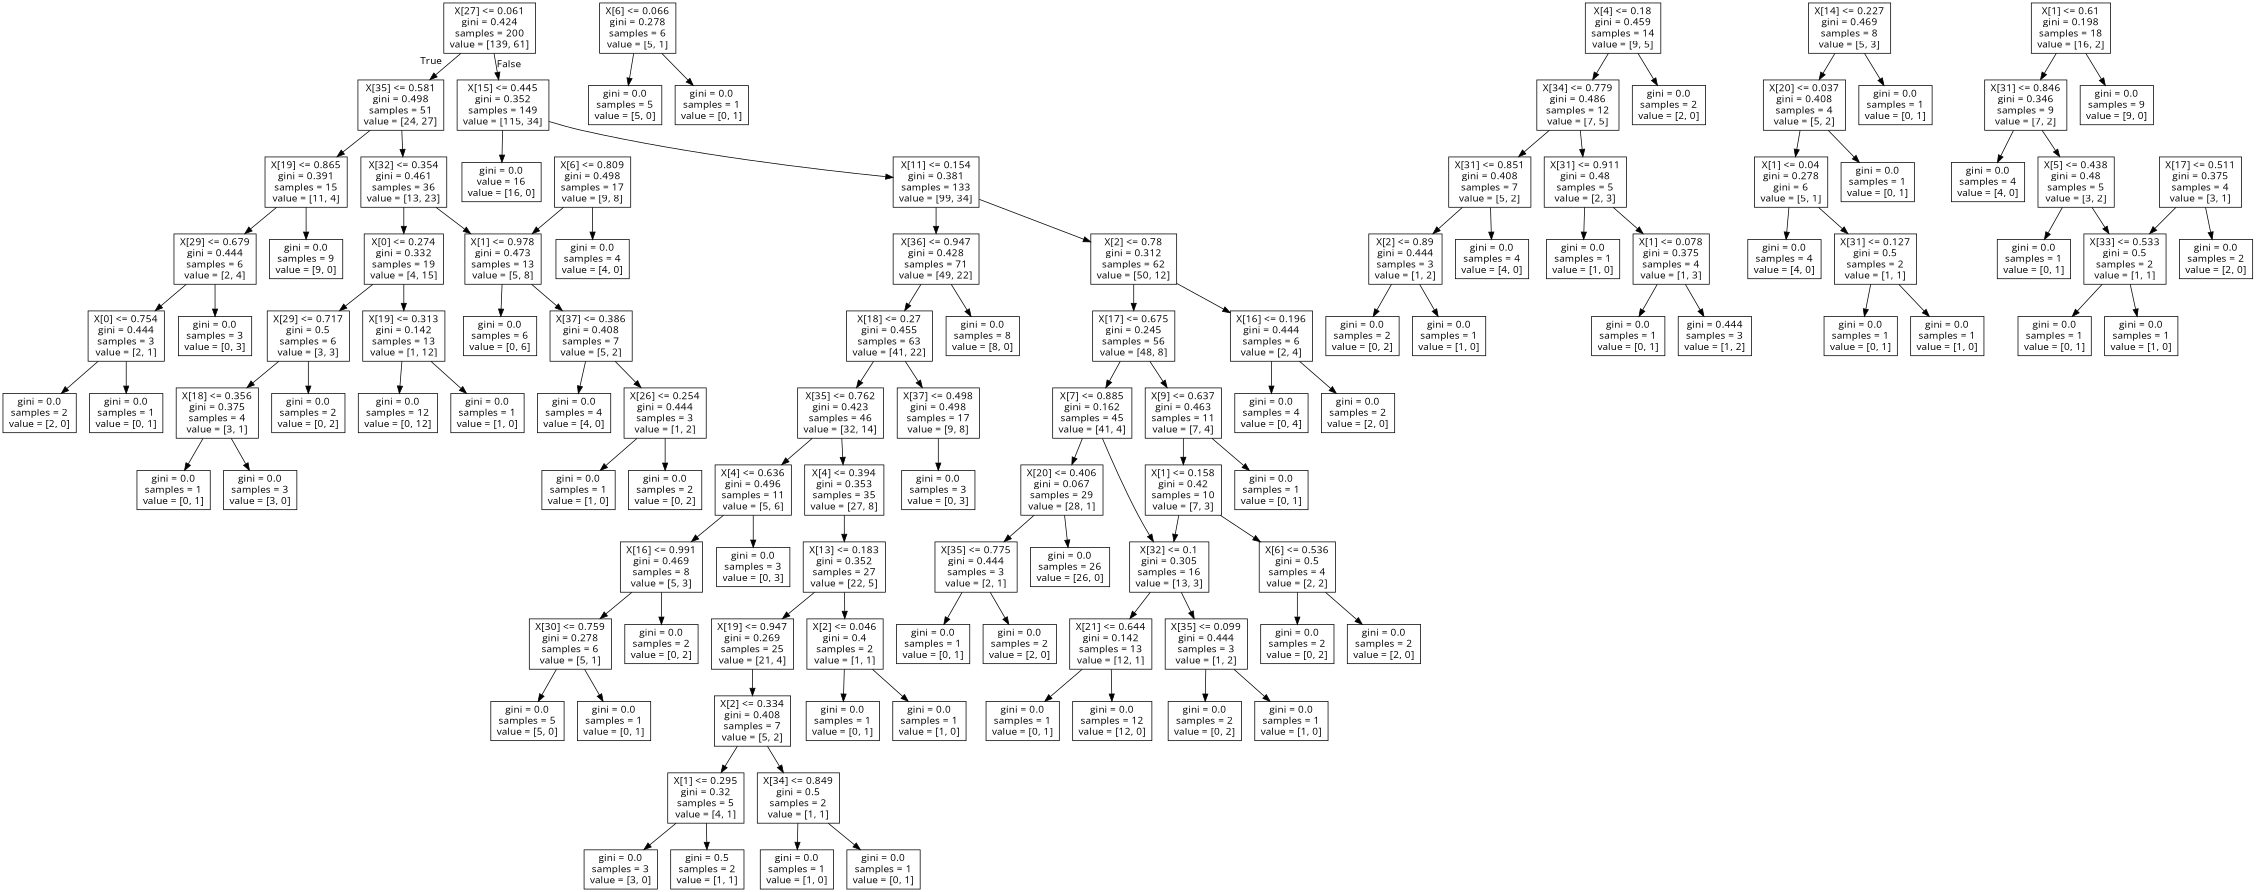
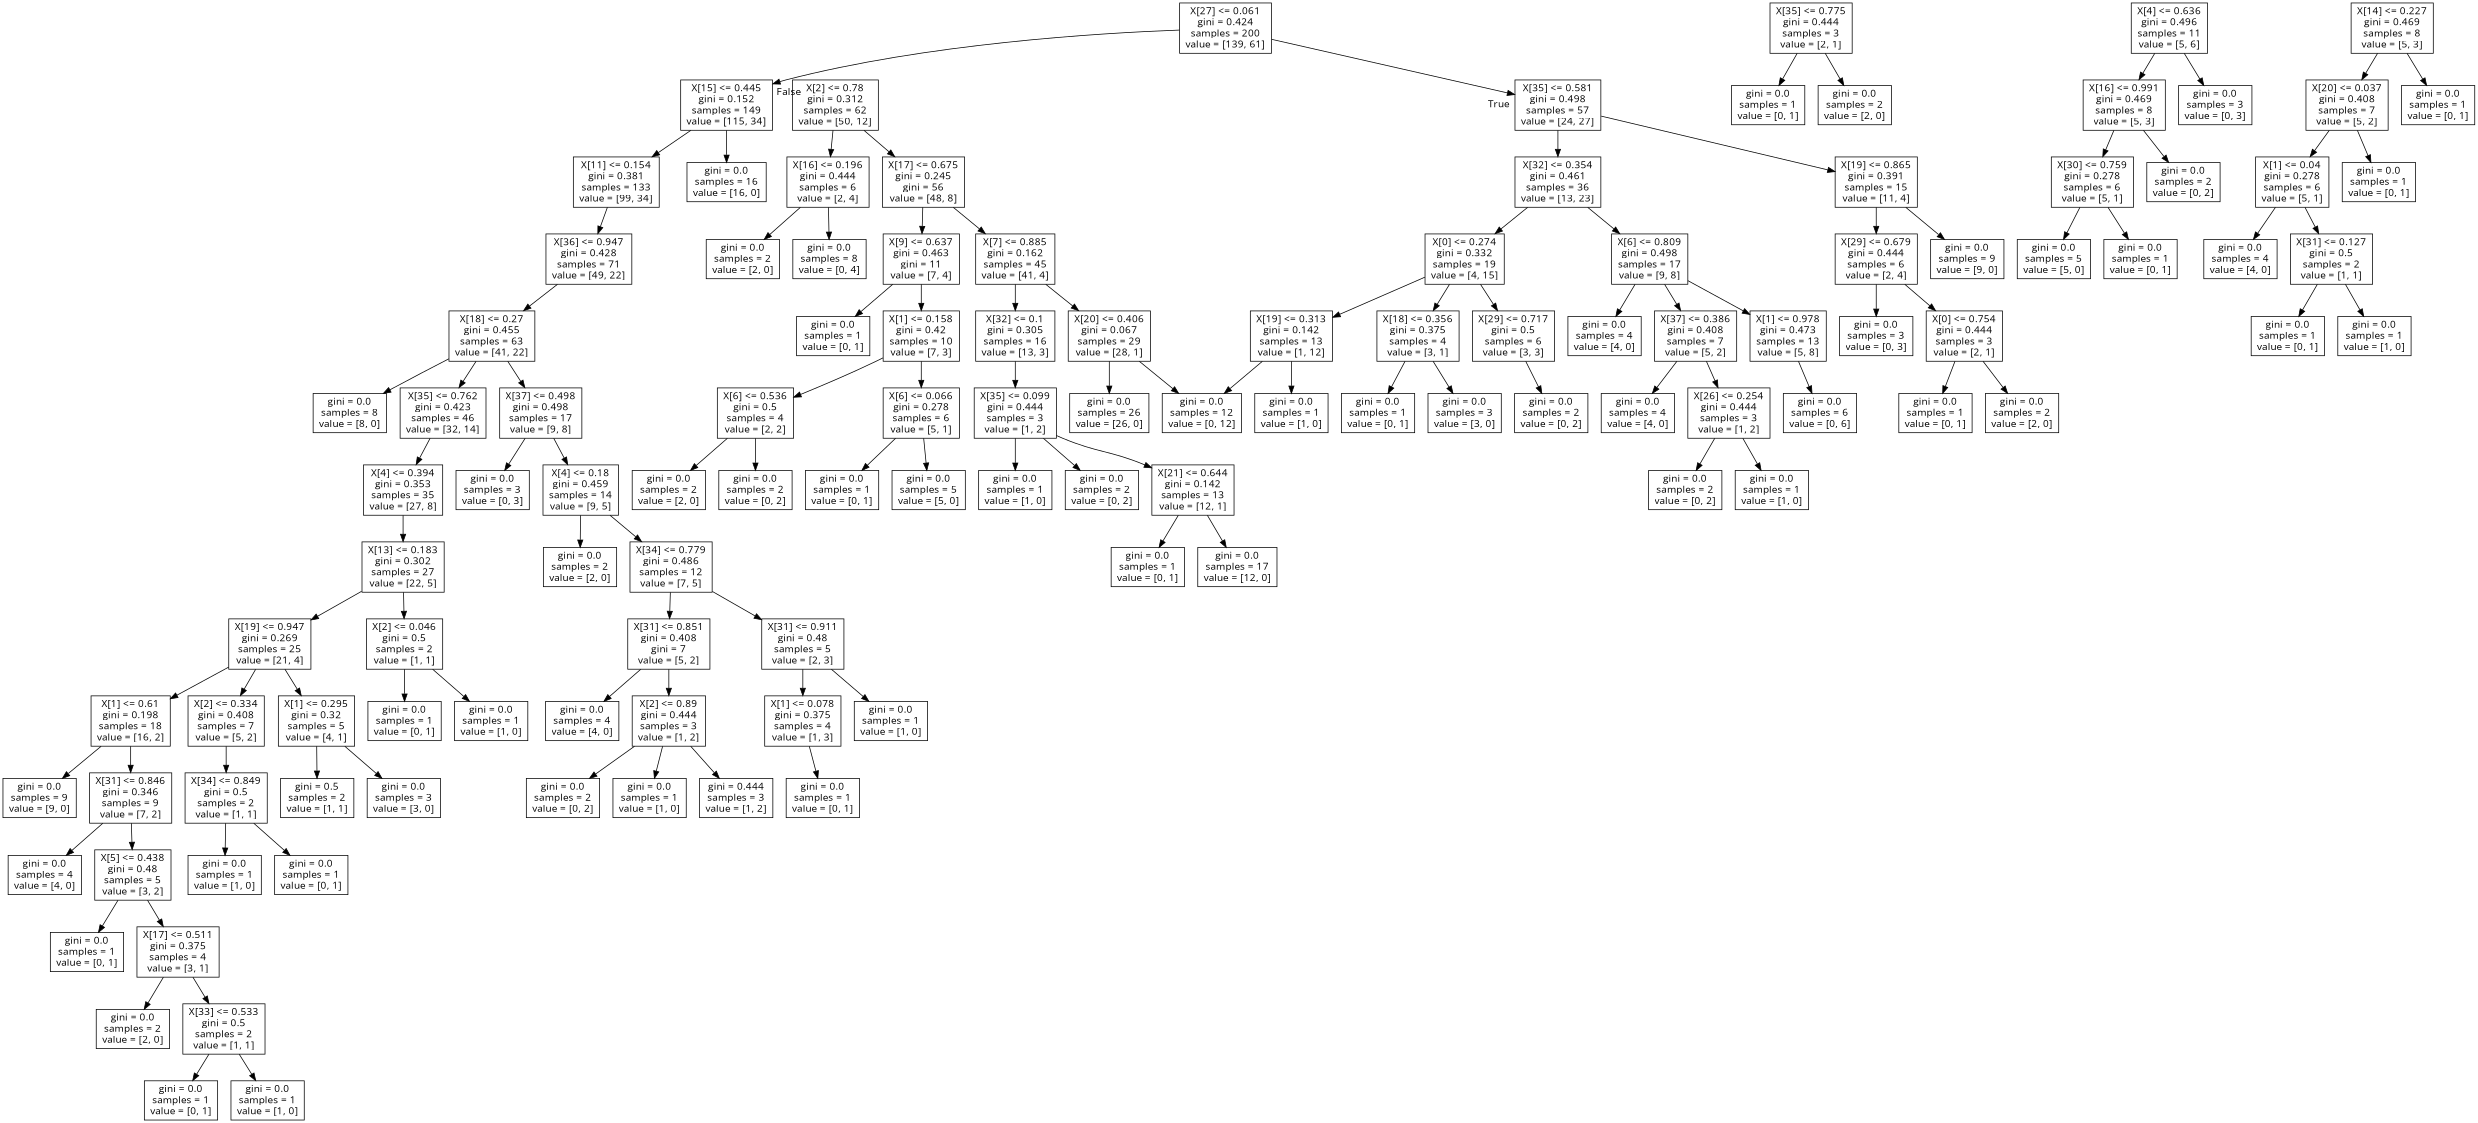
(401, 105) -> (1558, 105)
(503, 105) -> (727, 105)
(1804, 105) -> (2347, 105)
(502, 182) -> (727, 182)
(1490, 182) -> (669, 644)
(1791, 182) -> (2292, 182)
(2098, 217) -> (153, 910)
(450, 218) -> (1601, 218)
(1032, 219) -> none
(544, 295) -> (1671, 294)
(959, 297) -> (419, 374)
(1693, 297) -> (703, 759)
(1134, 336) -> (923, 182)
(266, 372) -> (1443, 294)
(1183, 413) -> (921, 259)
(1271, 413) -> (829, 259)
none -> (559, 448)
(800, 449) -> none
(1177, 525) -> (921, 371)
(1022, 526) -> (1156, 375)
(844, 567) -> (403, 567)
(1142, 603) -> (1101, 451)
(845, 644) -> (405, 644)
none -> (203, 681)
(1112, 721) -> (1237, 567)
(731, 756) -> (291, 679)
